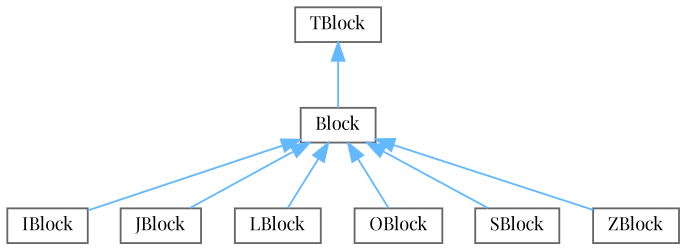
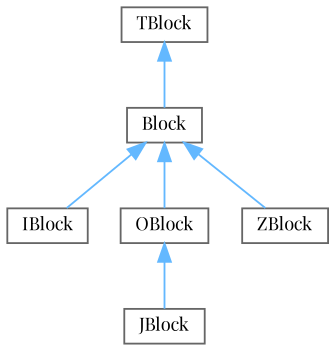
(241, 180) -> (164, 285)
(278, 226) -> none
(517, 226) -> none
